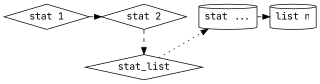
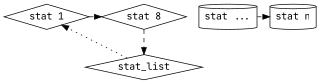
(144, 17) -> (144, 17)
(293, 17) -> (293, 17)
(181, 45) -> (98, 43)
